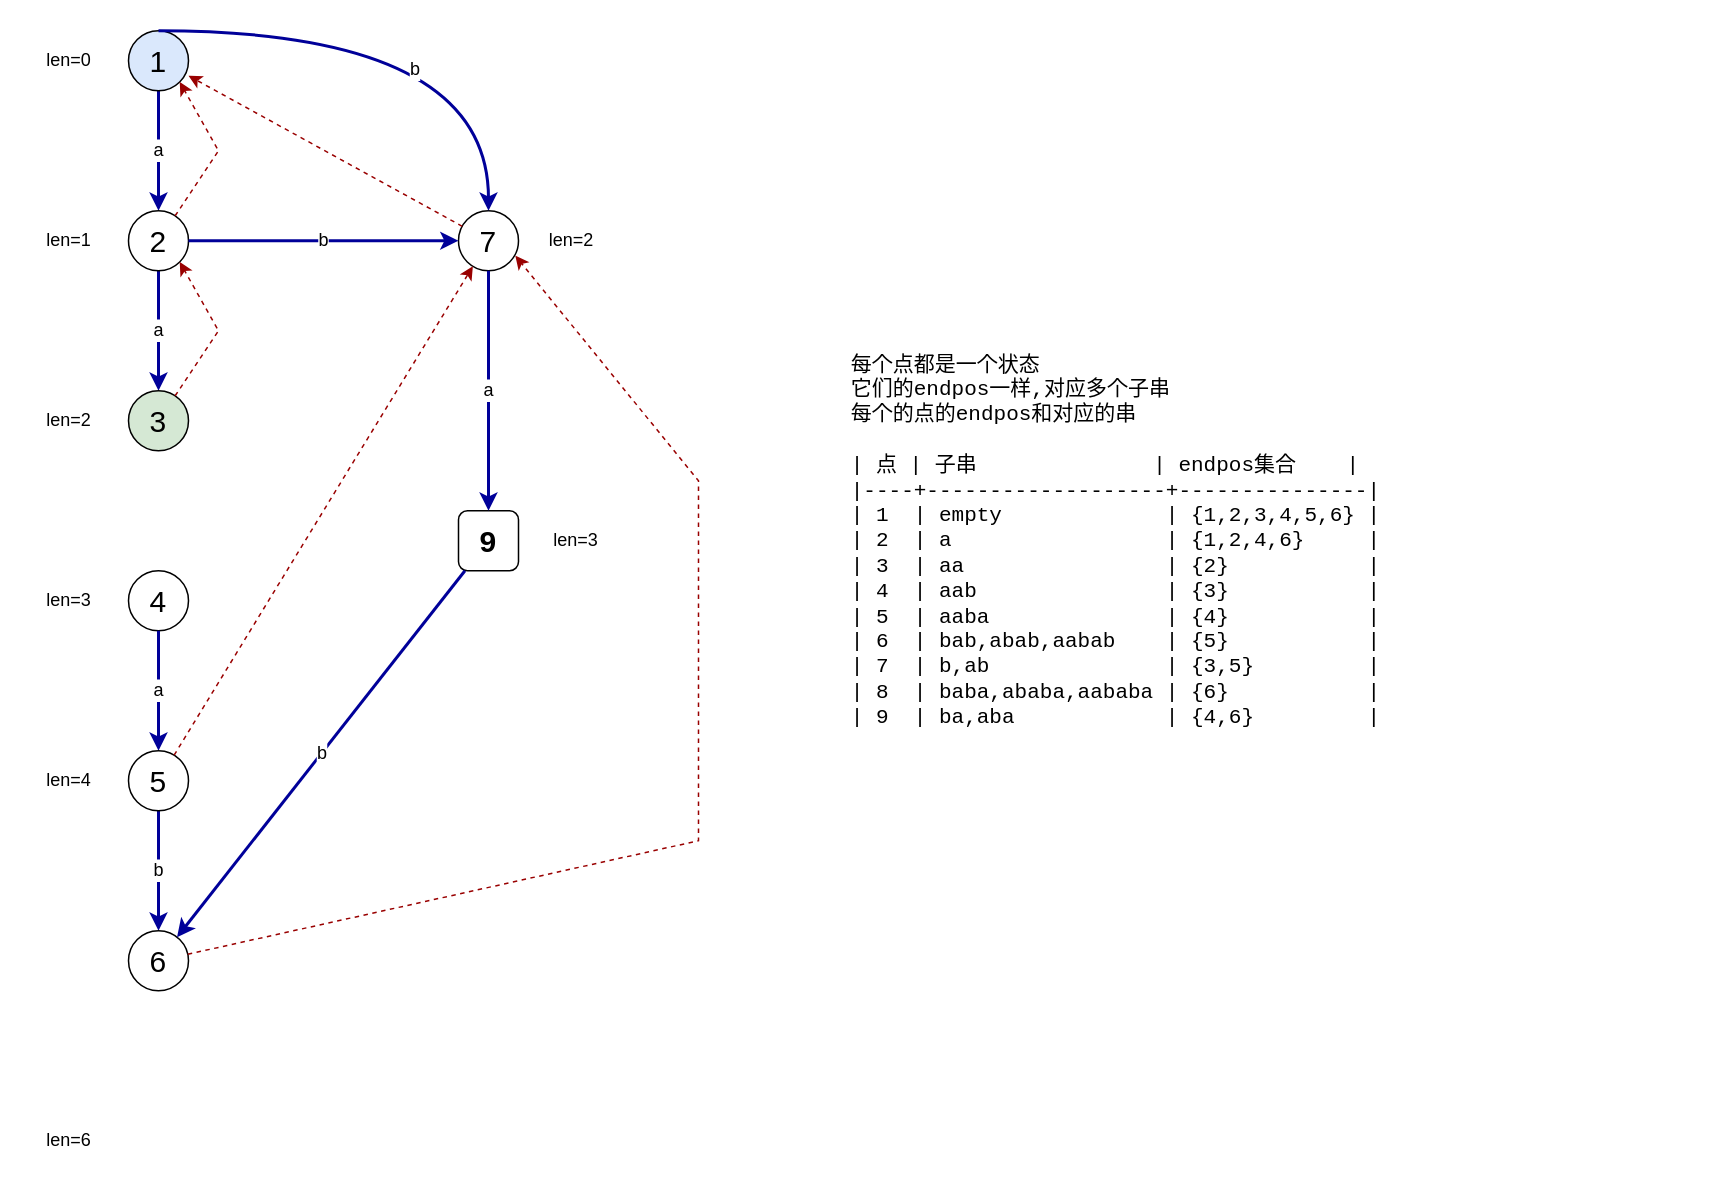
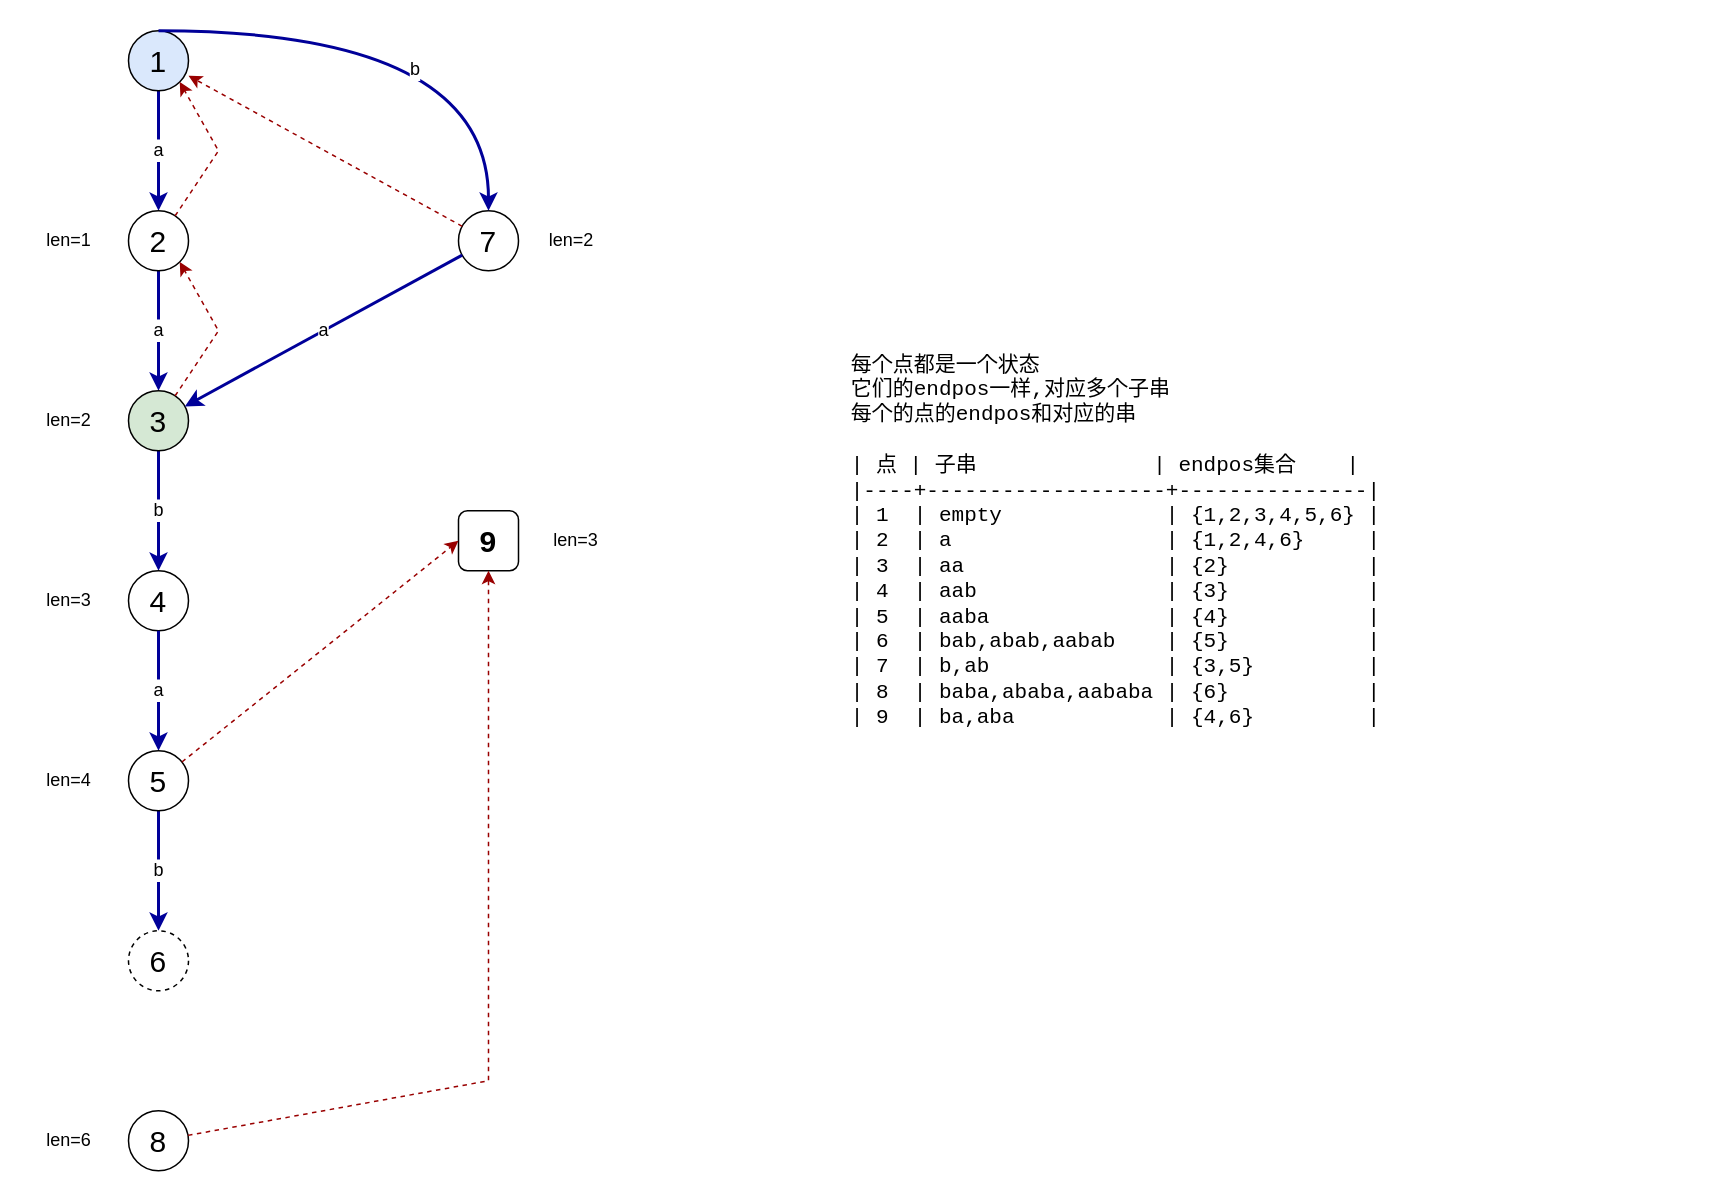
(68, 61) -> none
(318, 241) -> none
(488, 384) -> (329, 328)
none -> (158, 504)
(320, 515) -> (316, 654)
(325, 749) -> none
(698, 783) -> none
(158, 961) -> (158, 961)
none -> (488, 984)
none -> (158, 1141)
